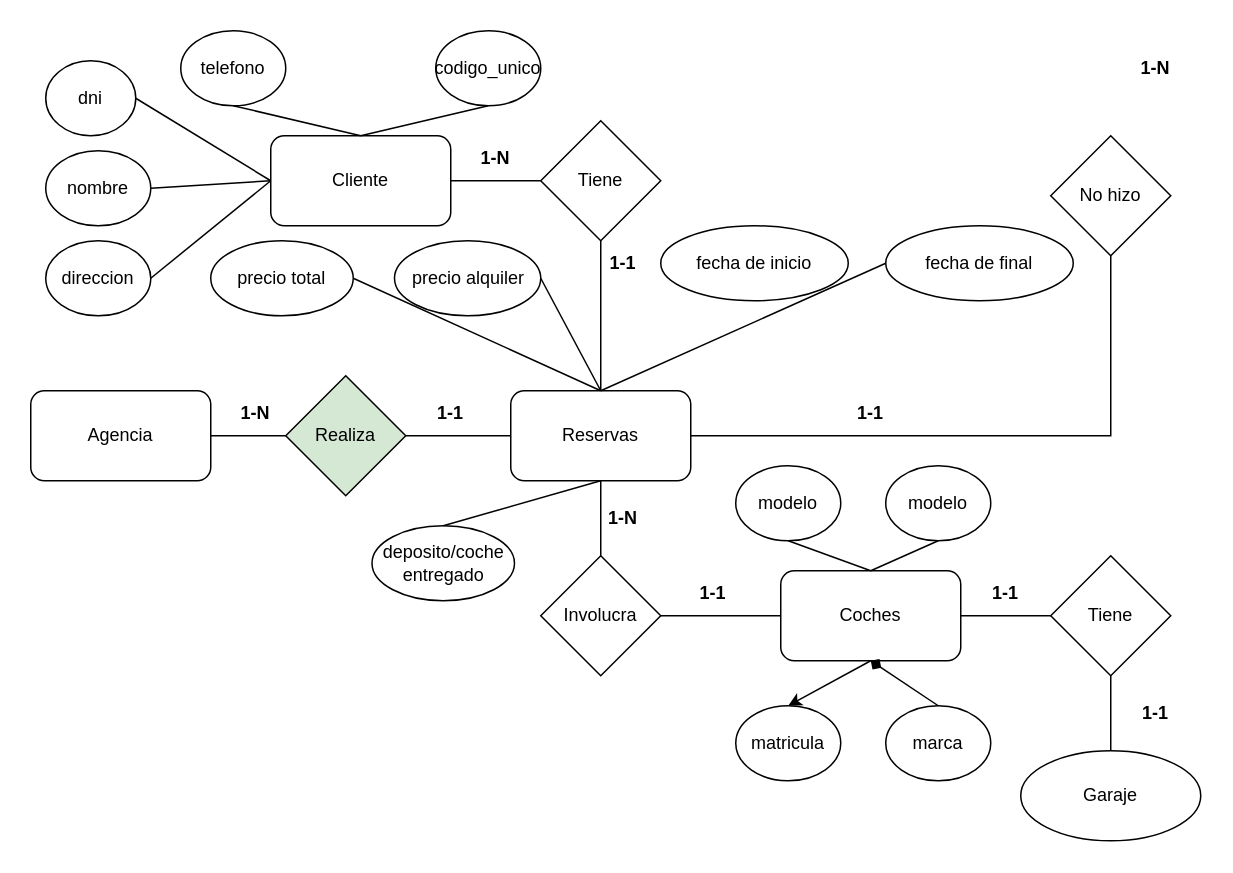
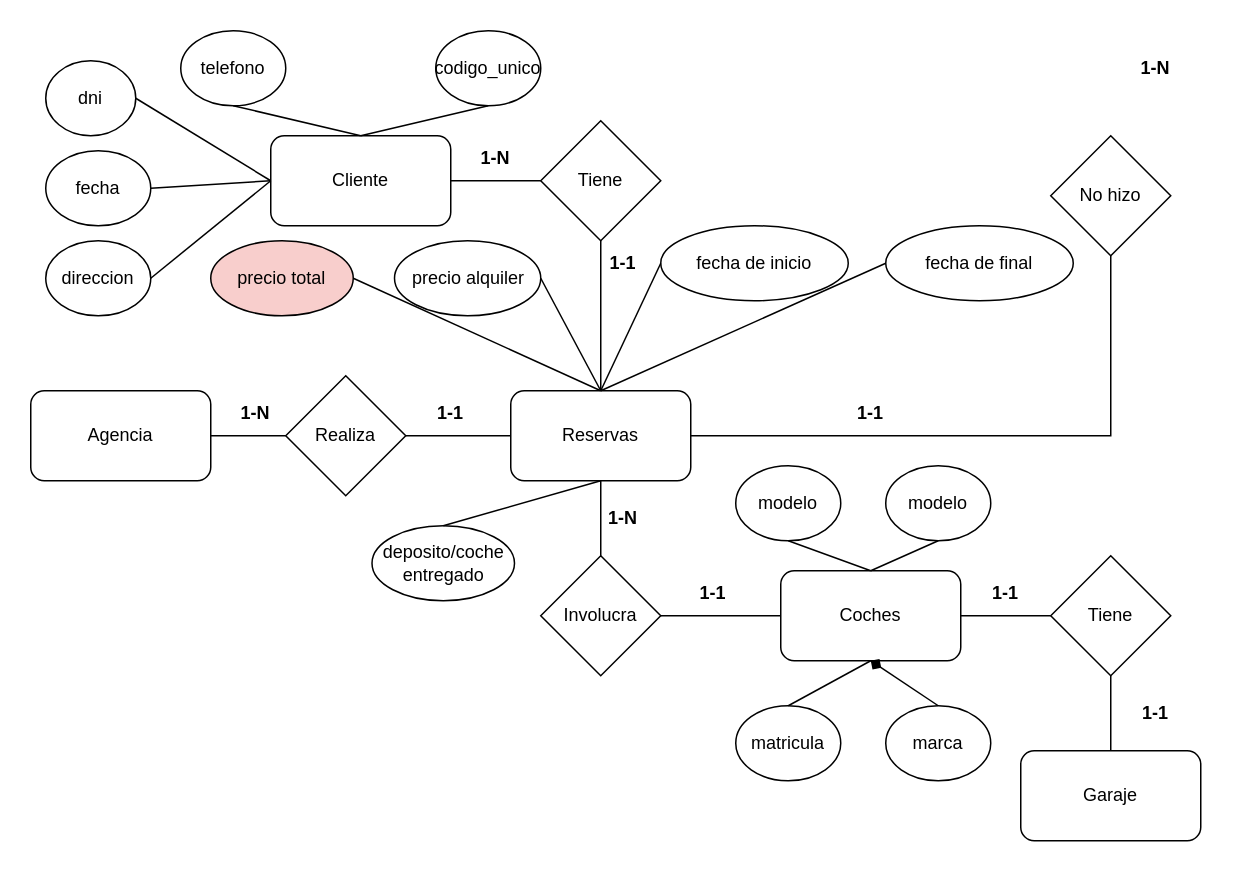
(98, 188) -> (98, 188)
(282, 278) -> (282, 278)
none -> (632, 325)
(346, 436) -> (346, 436)
(798, 700) -> (794, 702)
(1111, 796) -> (1111, 796)
